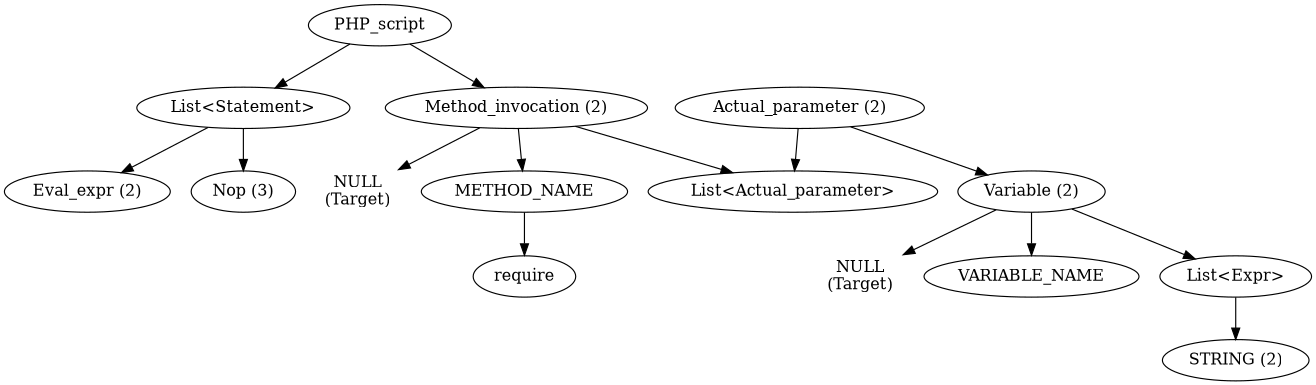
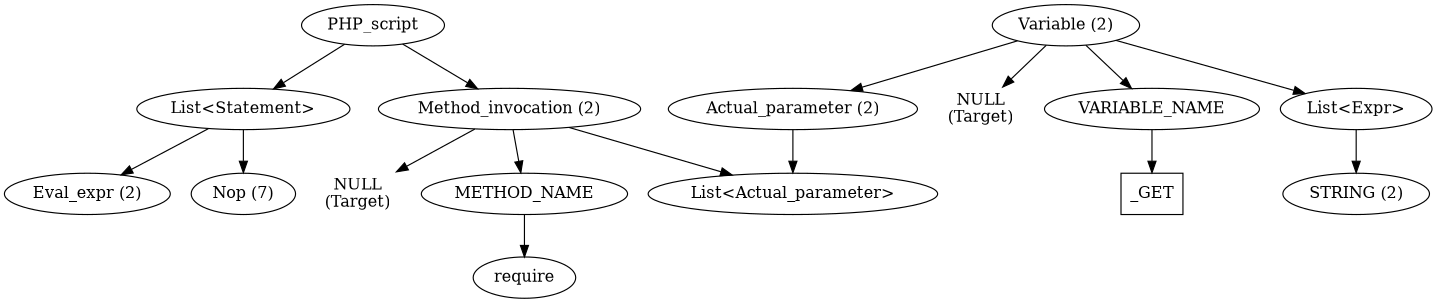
(914, 149) -> (940, 64)
(243, 192) -> (243, 194)
none -> (1152, 194)
